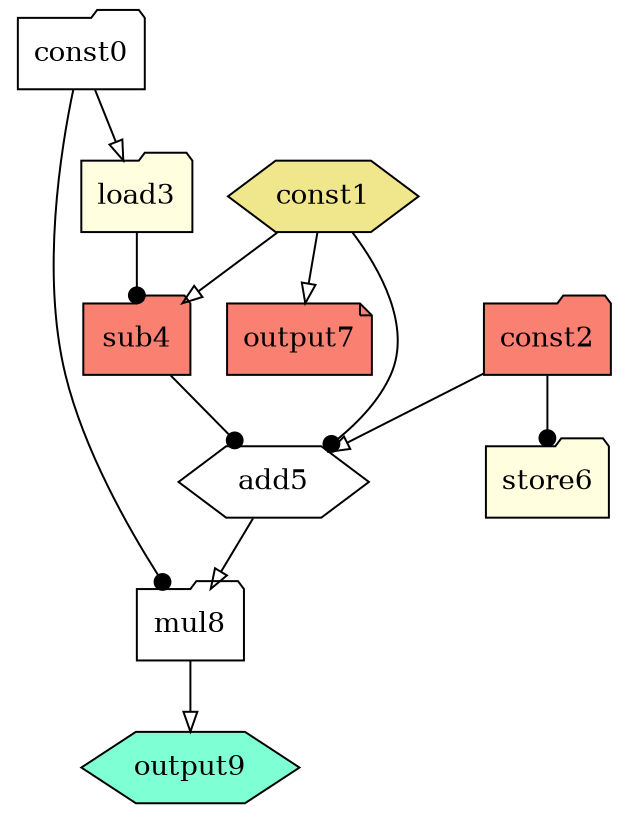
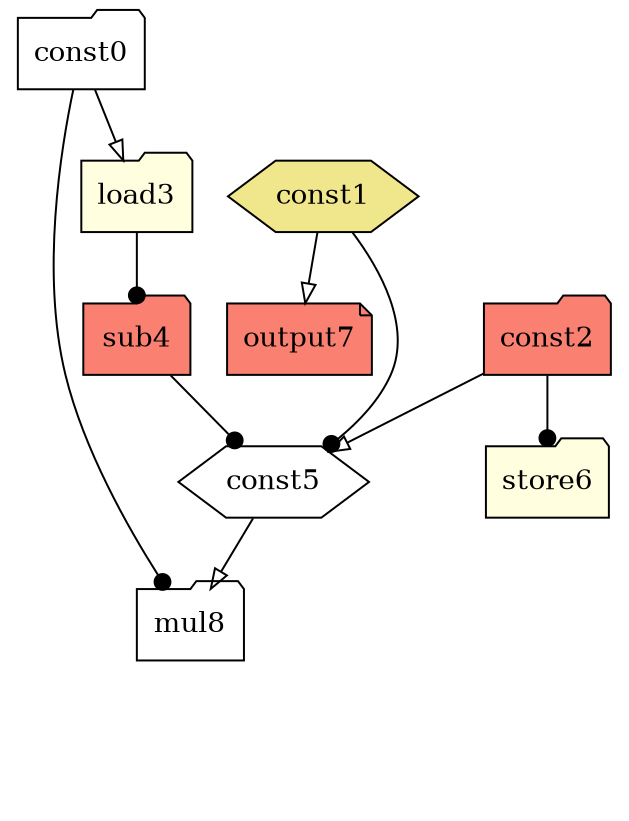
(238, 262) -> none
(274, 482) -> (274, 482)
(190, 768) -> none
